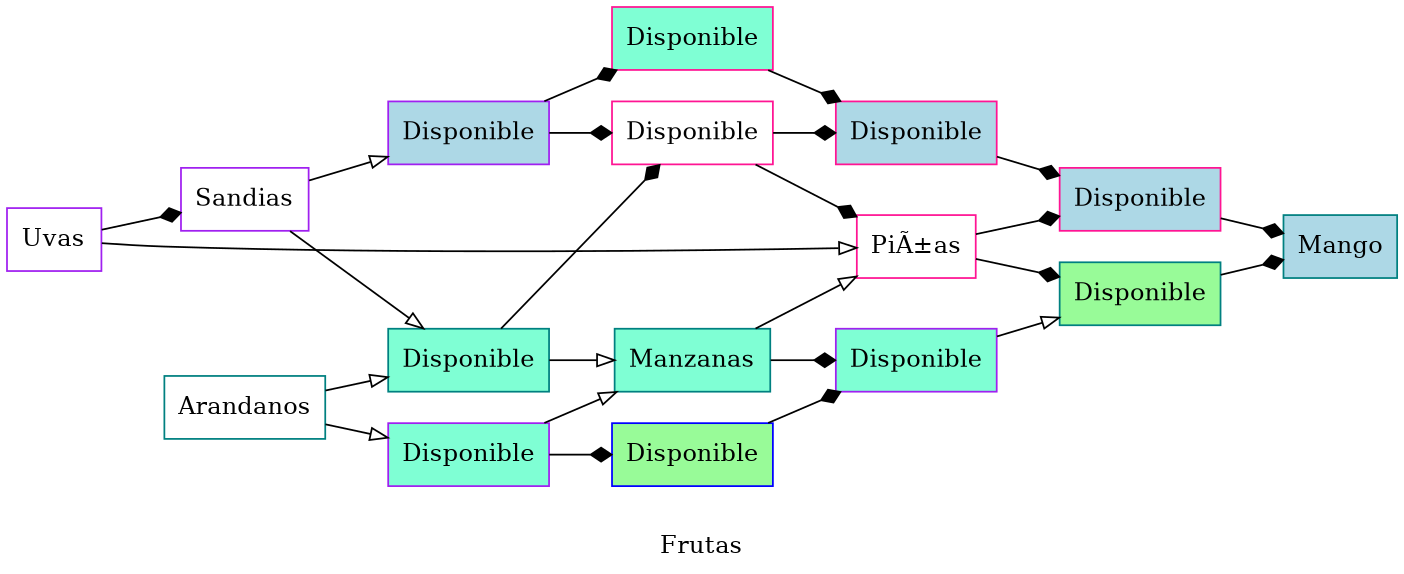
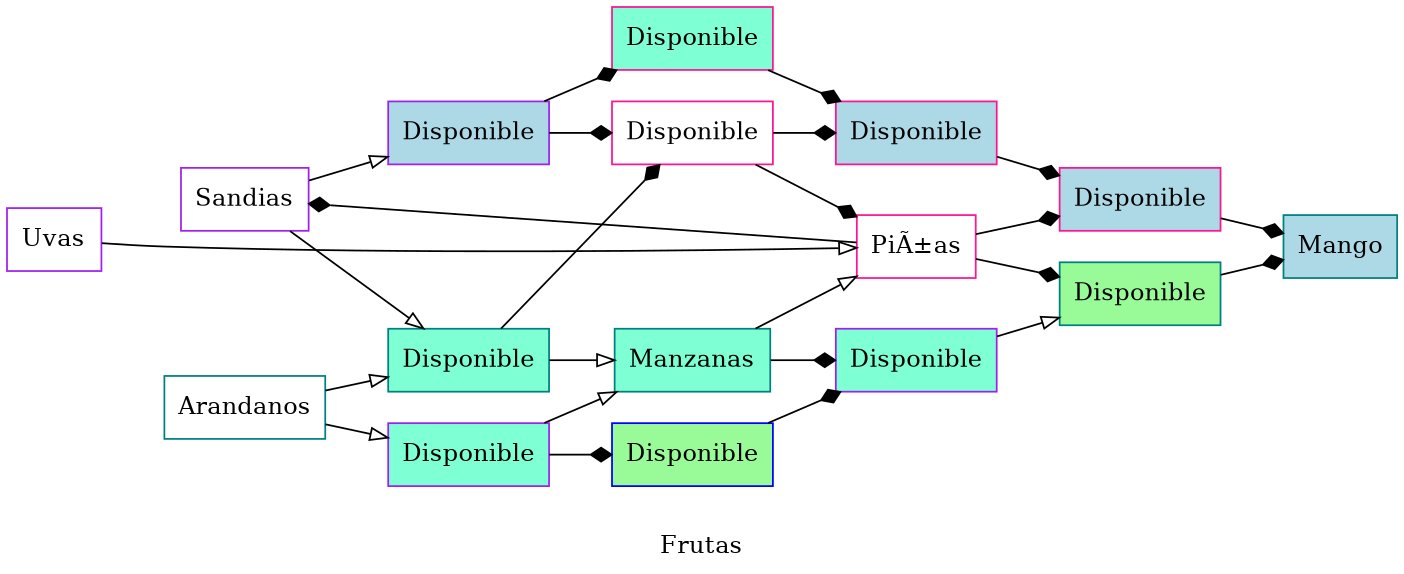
(131, 223) -> (580, 223)
